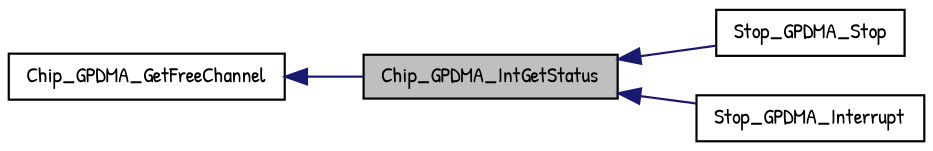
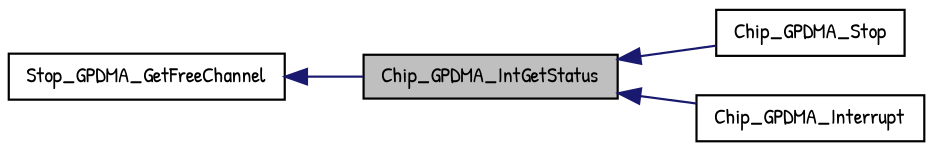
(810, 33) -> (810, 33)
(147, 77) -> (147, 77)
(810, 118) -> (810, 118)
